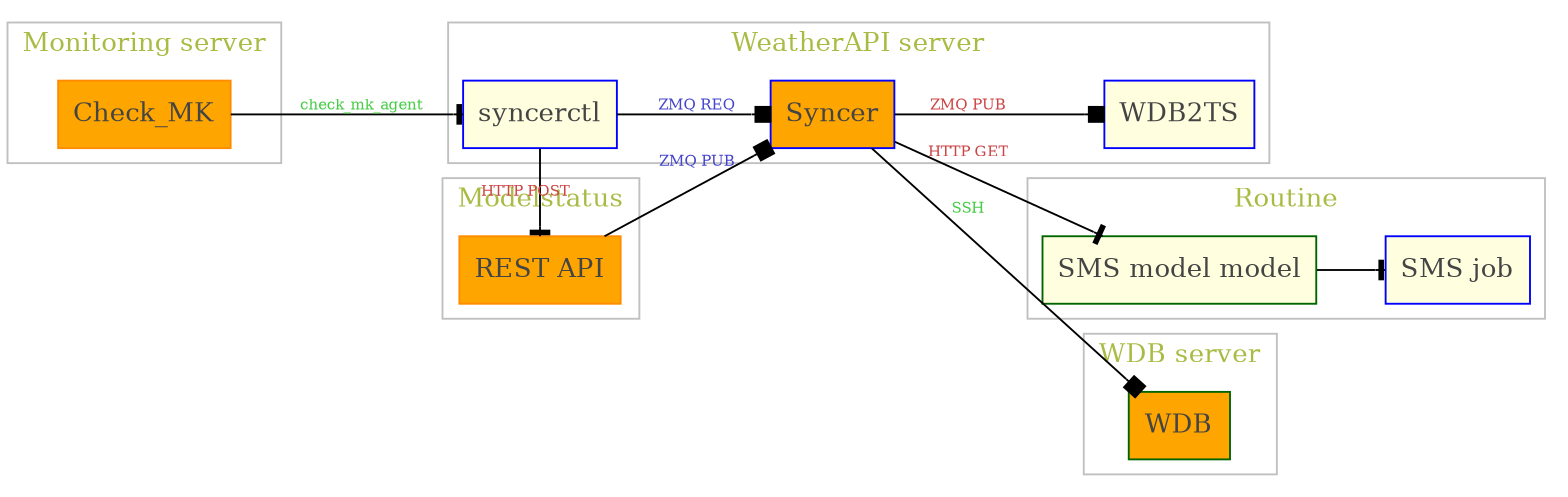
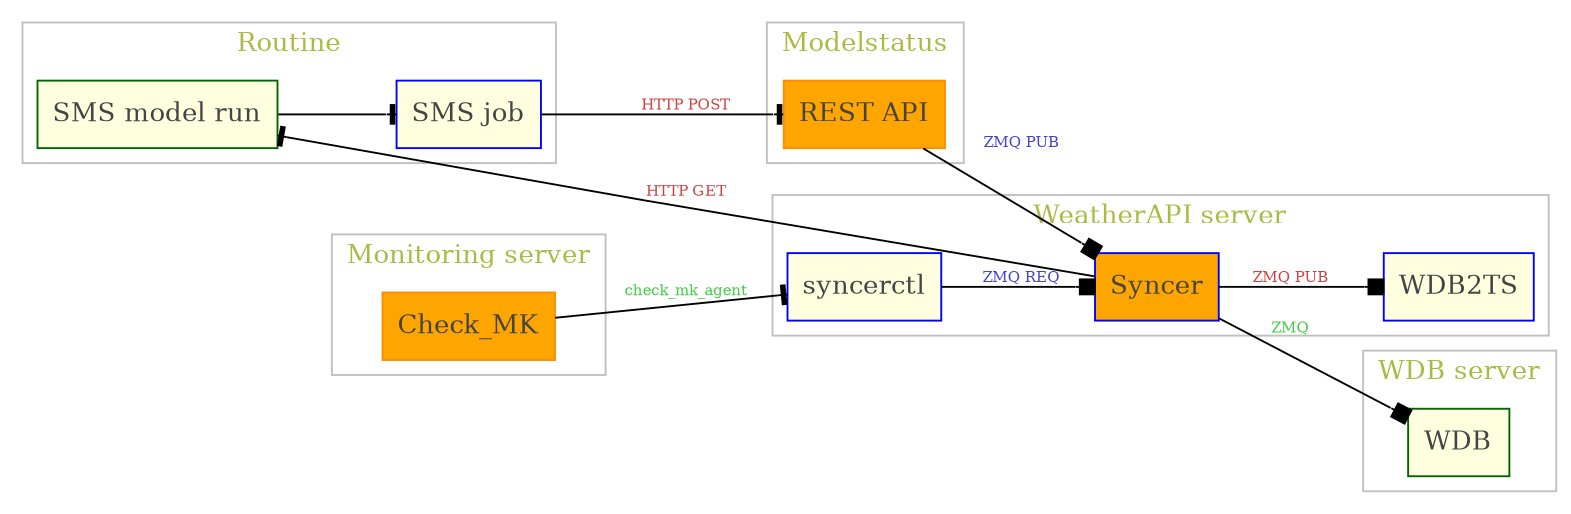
(540, 190) -> (657, 114)
(968, 209) -> (1291, 329)
(1179, 270) -> (158, 114)
(1179, 426) -> (1459, 442)
